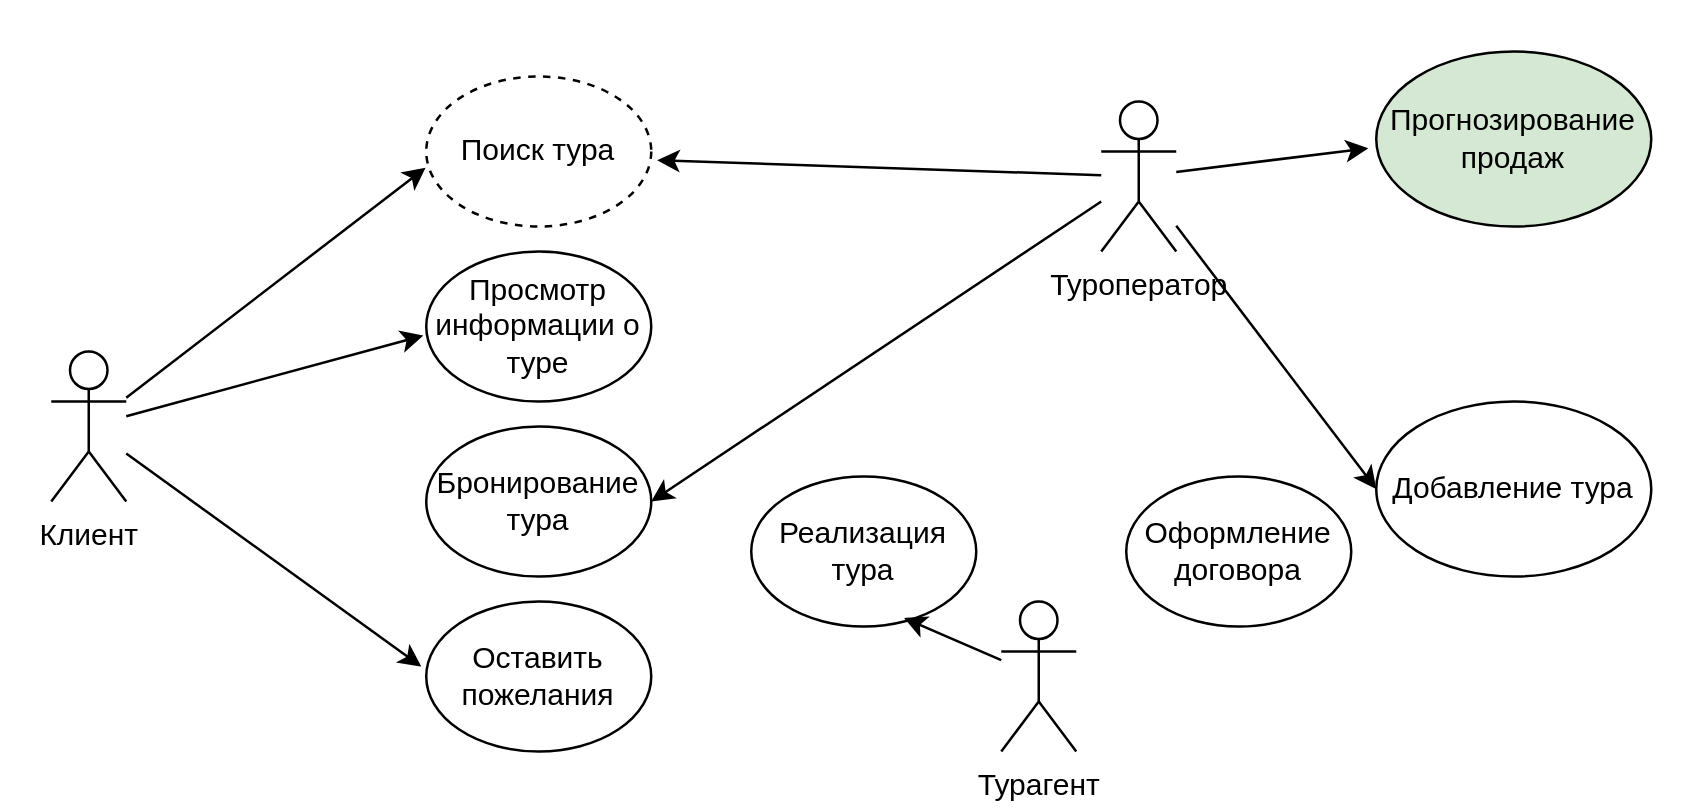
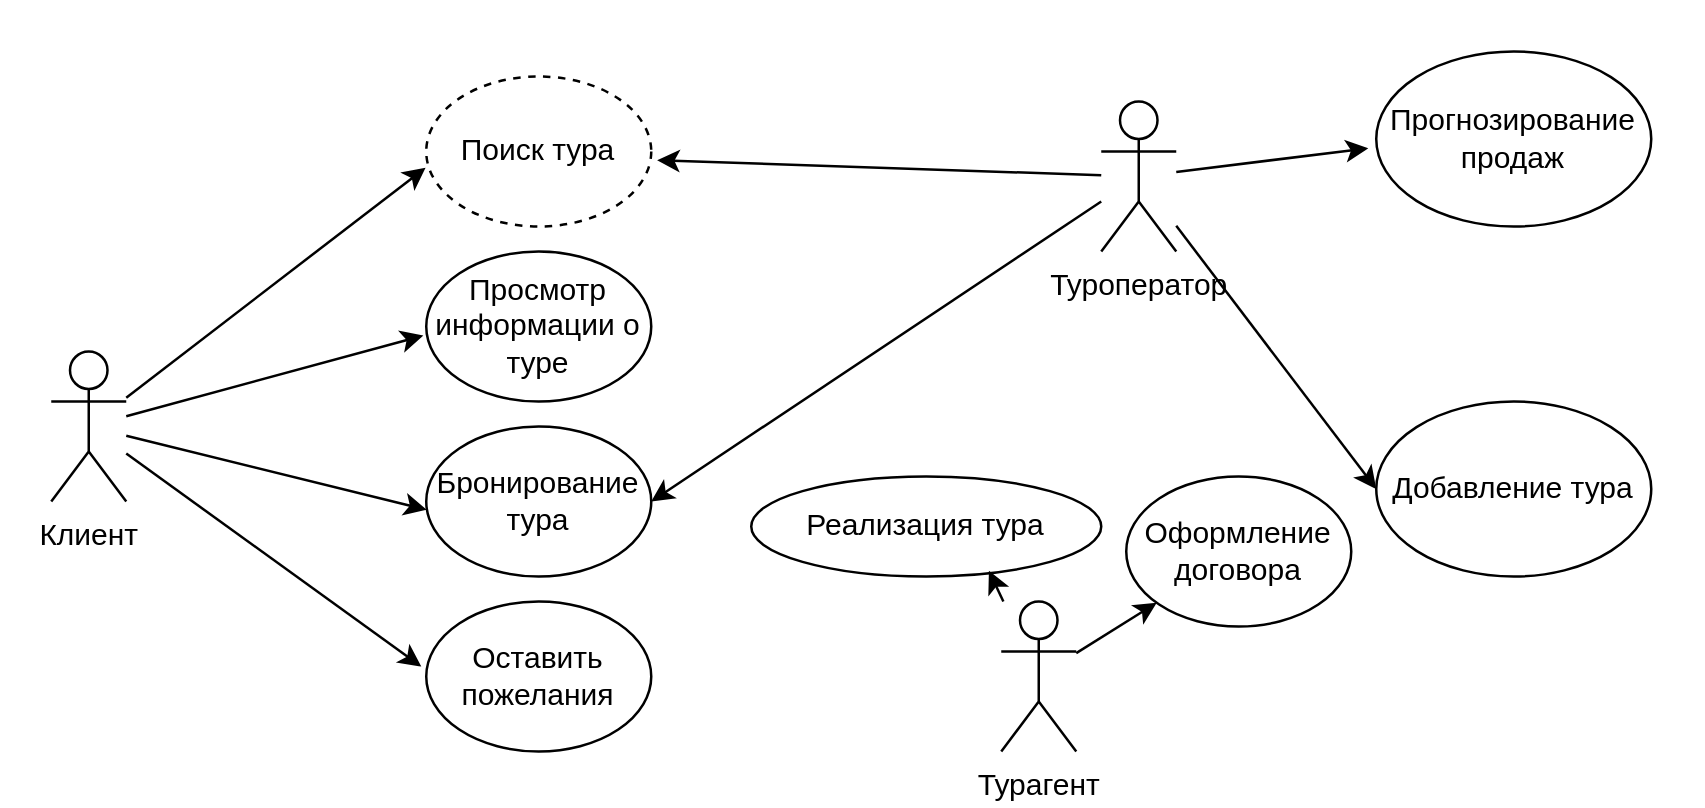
(1514, 139) -> (1514, 139)
none -> (268, 470)
(864, 551) -> (926, 526)
none -> (1111, 631)
